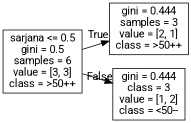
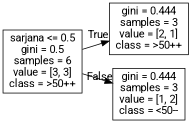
(149, 94) -> (149, 94)
